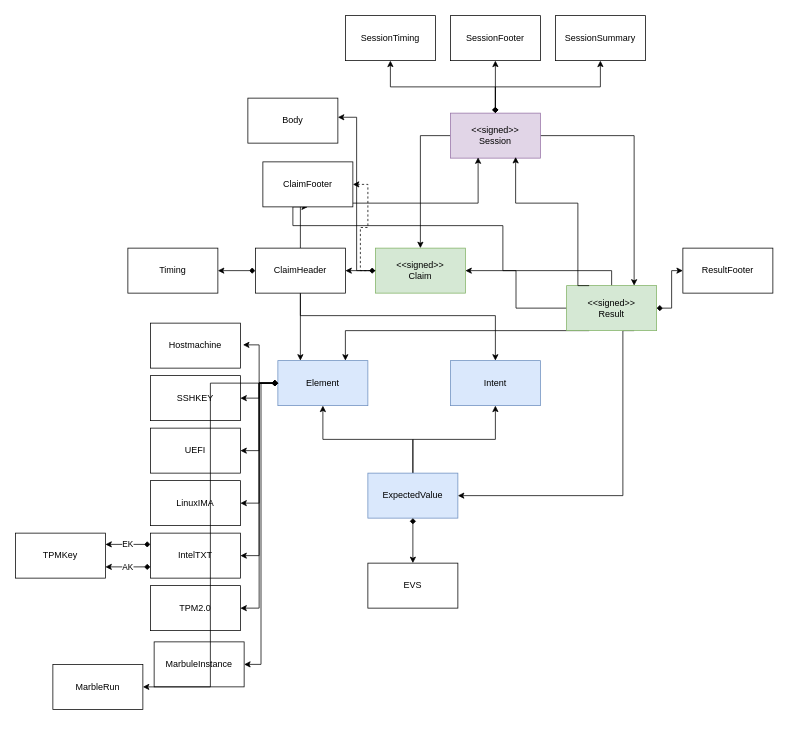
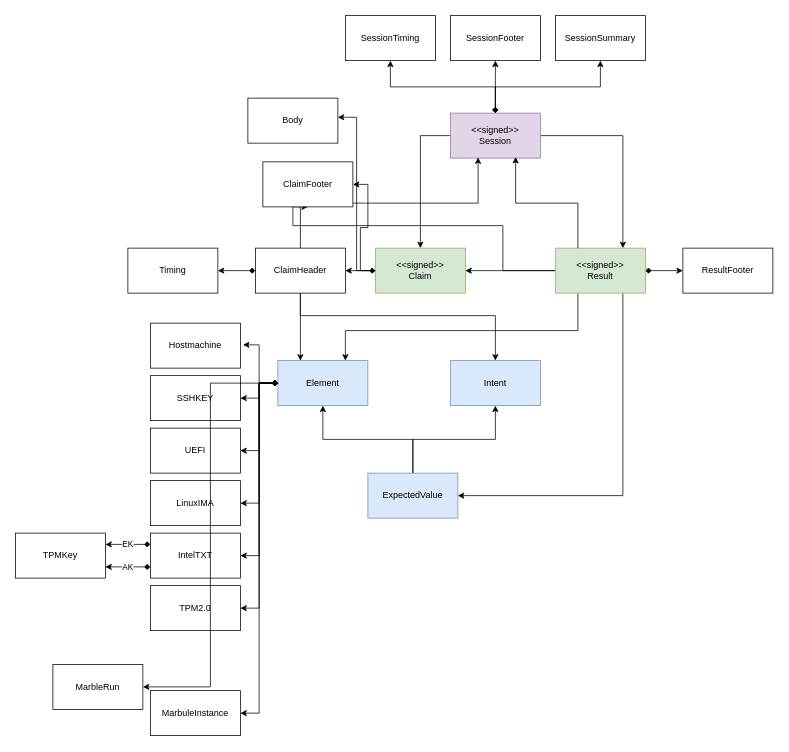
(368, 227) -> (368, 227)
(612, 308) -> (600, 270)
(413, 556) -> none
(413, 585) -> none
(199, 664) -> (195, 713)
